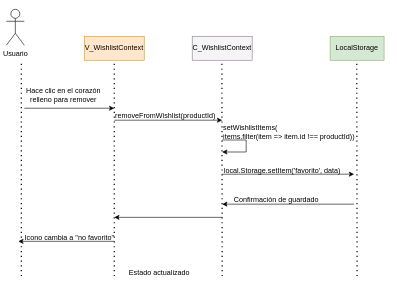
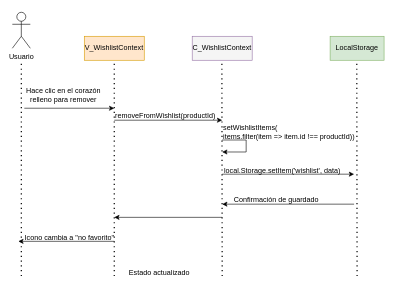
(15, 27) -> (21, 30)
(283, 171) -> (283, 171)
